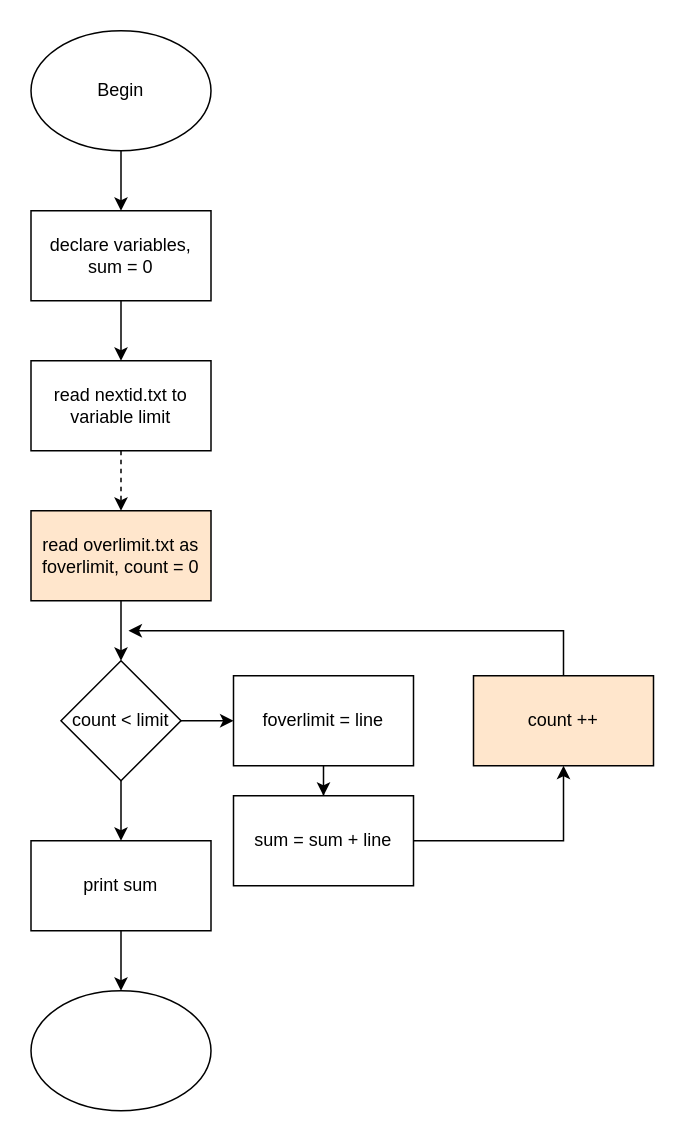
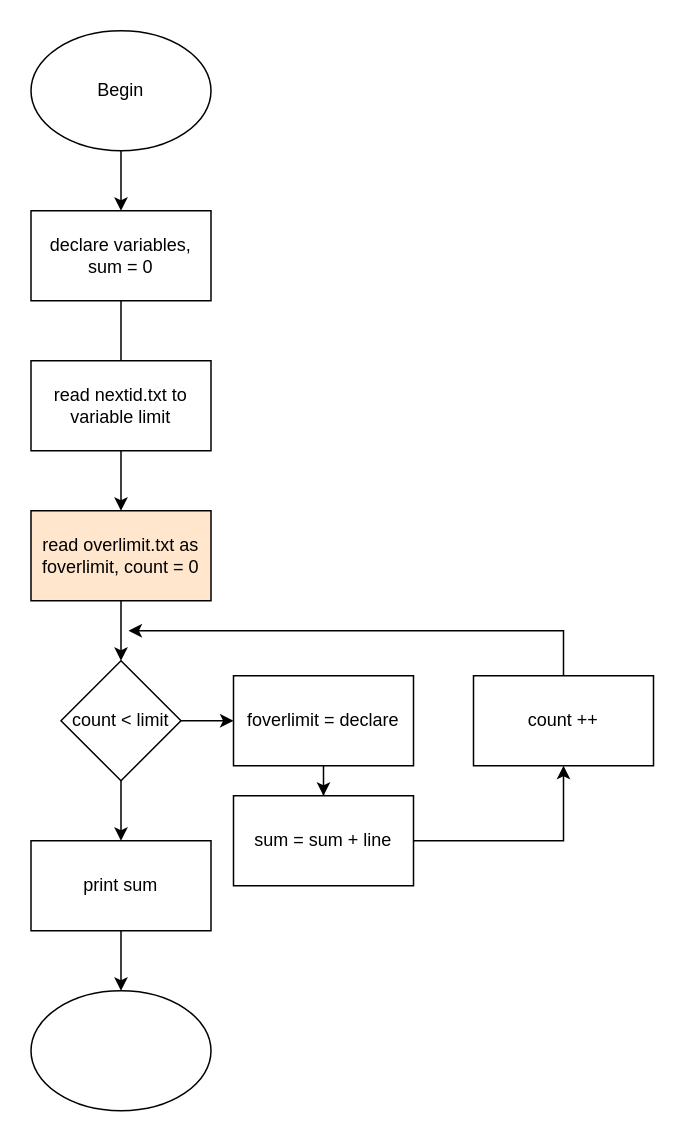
(121, 349) -> (121, 353)
(121, 475) -> (121, 475)
(323, 721) -> (323, 721)
(563, 721) -> (563, 721)
